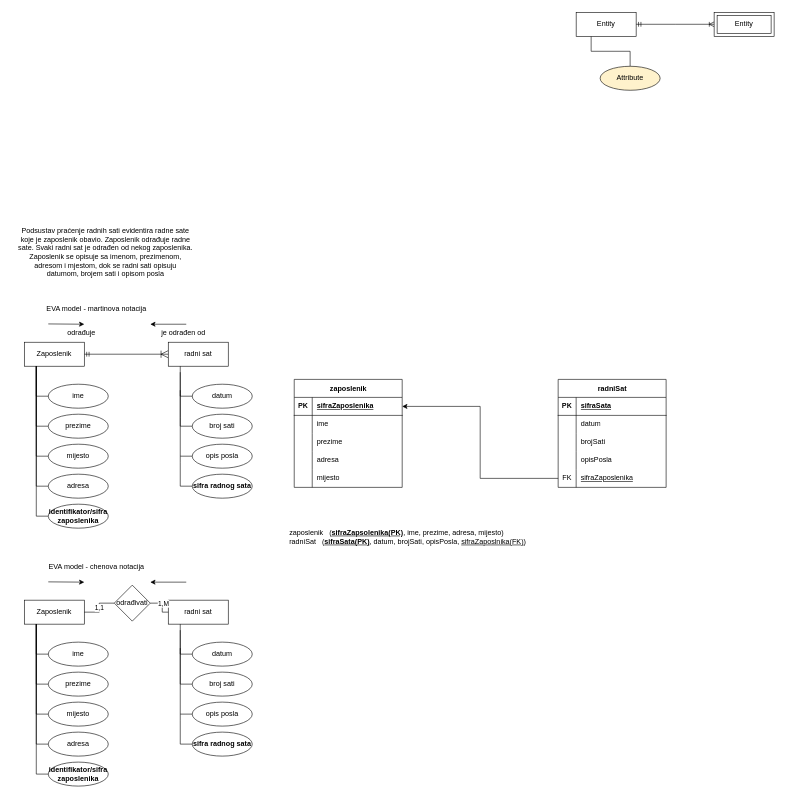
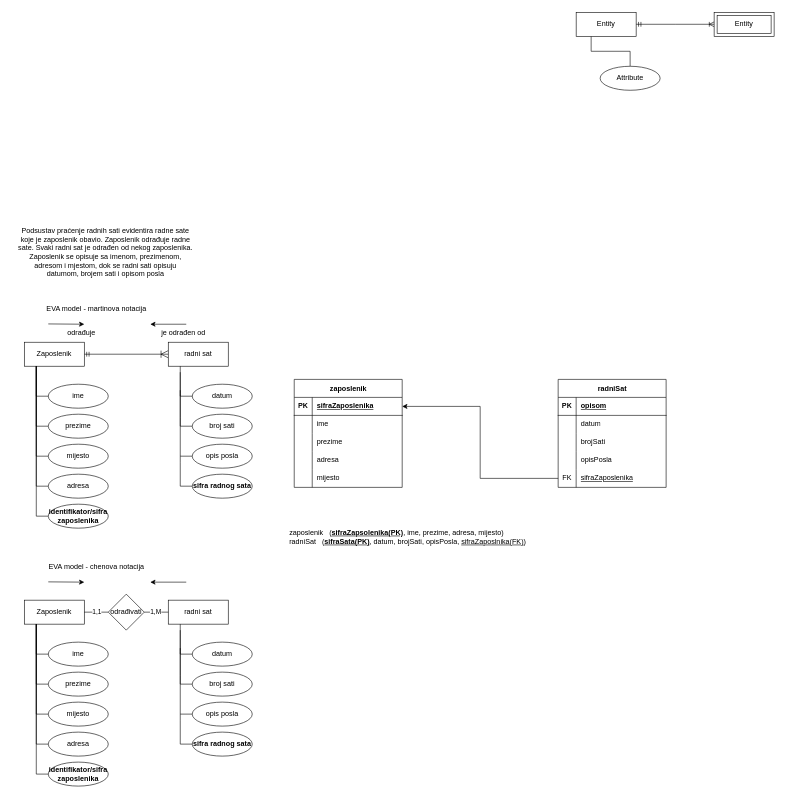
(630, 78) -> (630, 78)
(598, 407) -> (592, 407)
(132, 603) -> (126, 612)
